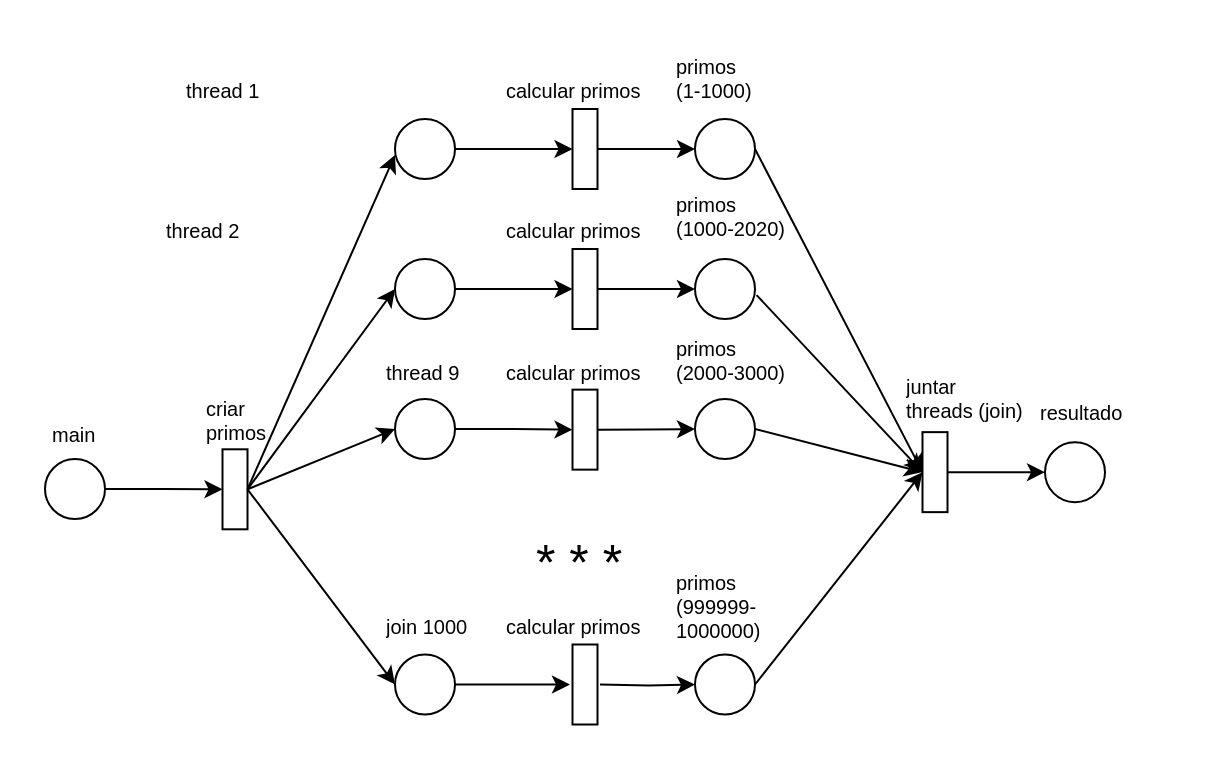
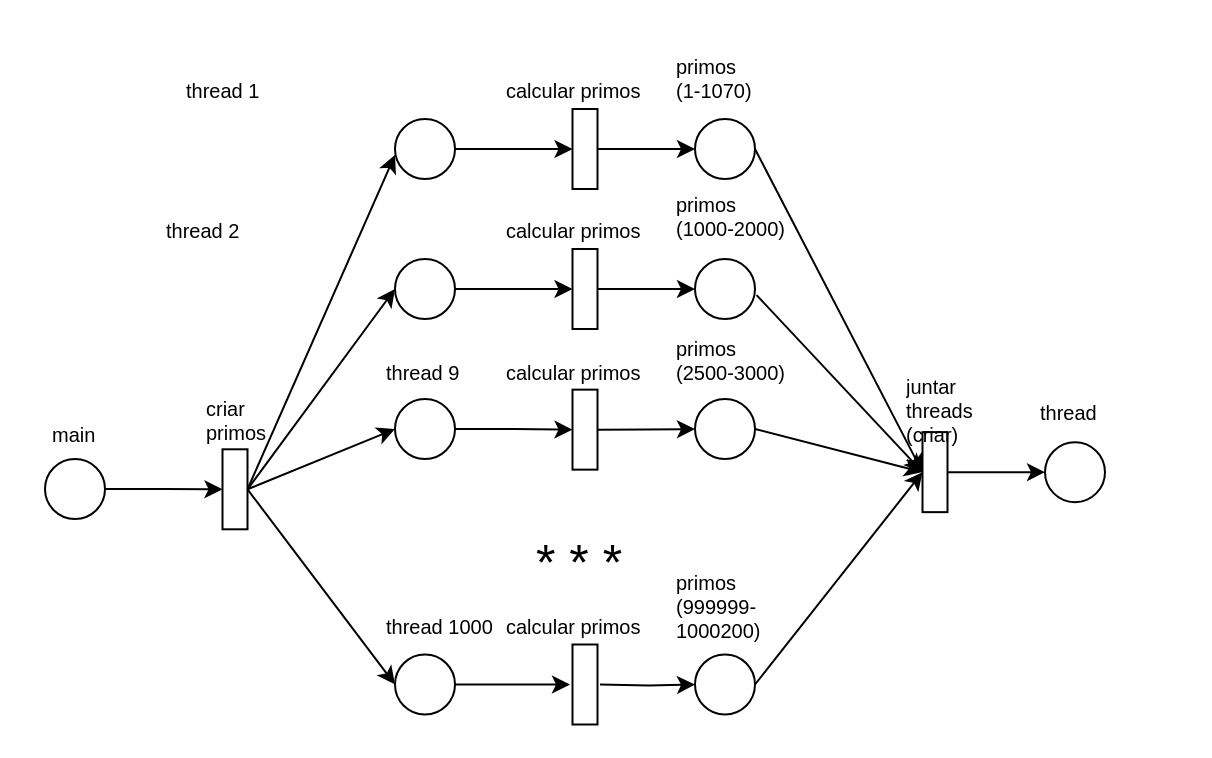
(717, 100) -> (717, 100)
(737, 224) -> (737, 224)
(732, 382) -> (732, 382)
(967, 401) -> (967, 401)
(1089, 415) -> (1075, 415)
(732, 616) -> (732, 616)
(432, 629) -> (446, 629)
